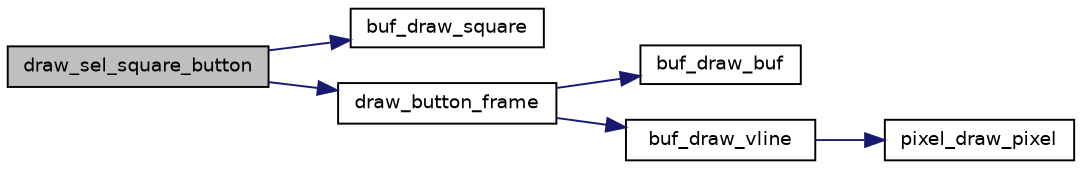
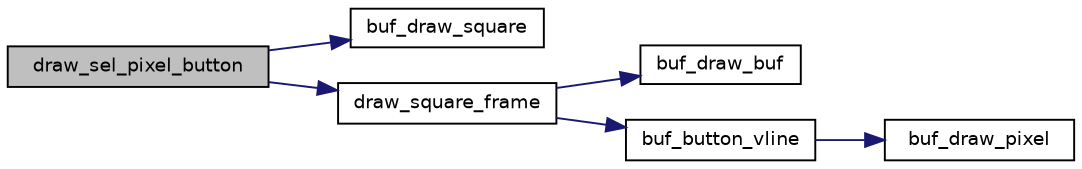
(138, 67) -> (138, 67)
(447, 103) -> (447, 103)
(721, 140) -> (721, 140)
(979, 140) -> (979, 140)
